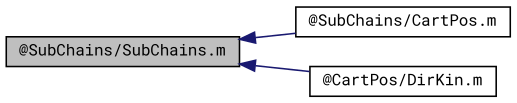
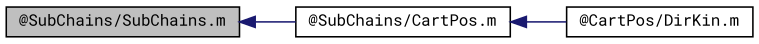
(283, 69) -> (546, 22)
